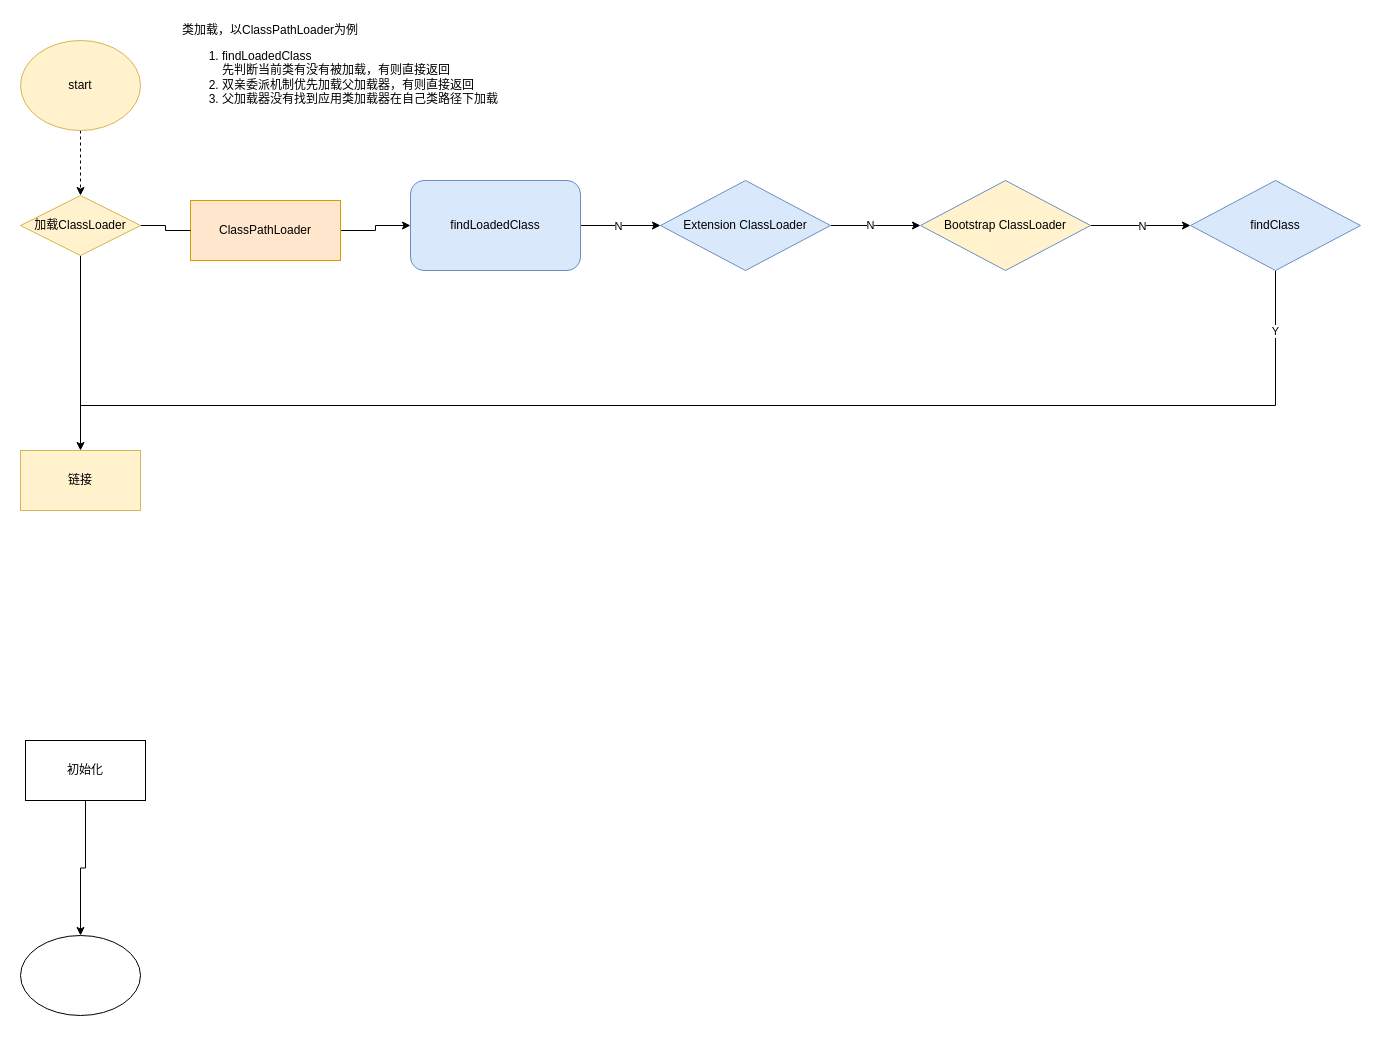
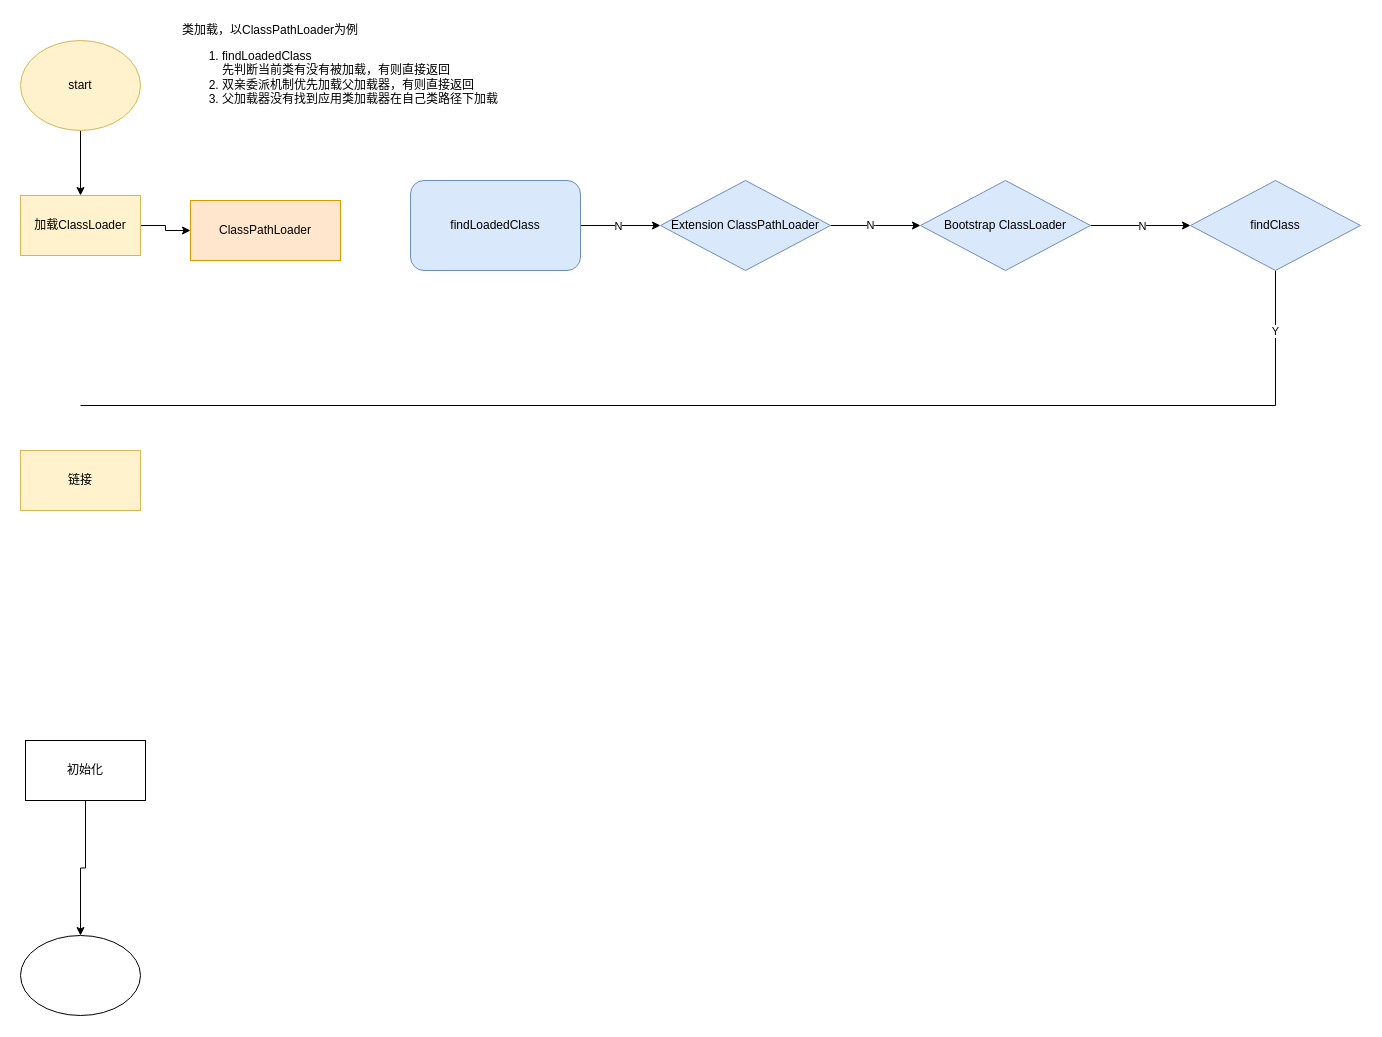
(81, 160) -> (81, 160)
(81, 226) -> (81, 226)
(746, 226) -> (746, 226)
(1006, 226) -> (1006, 226)
(185, 231) -> (182, 231)
(375, 231) -> none
(81, 350) -> none
